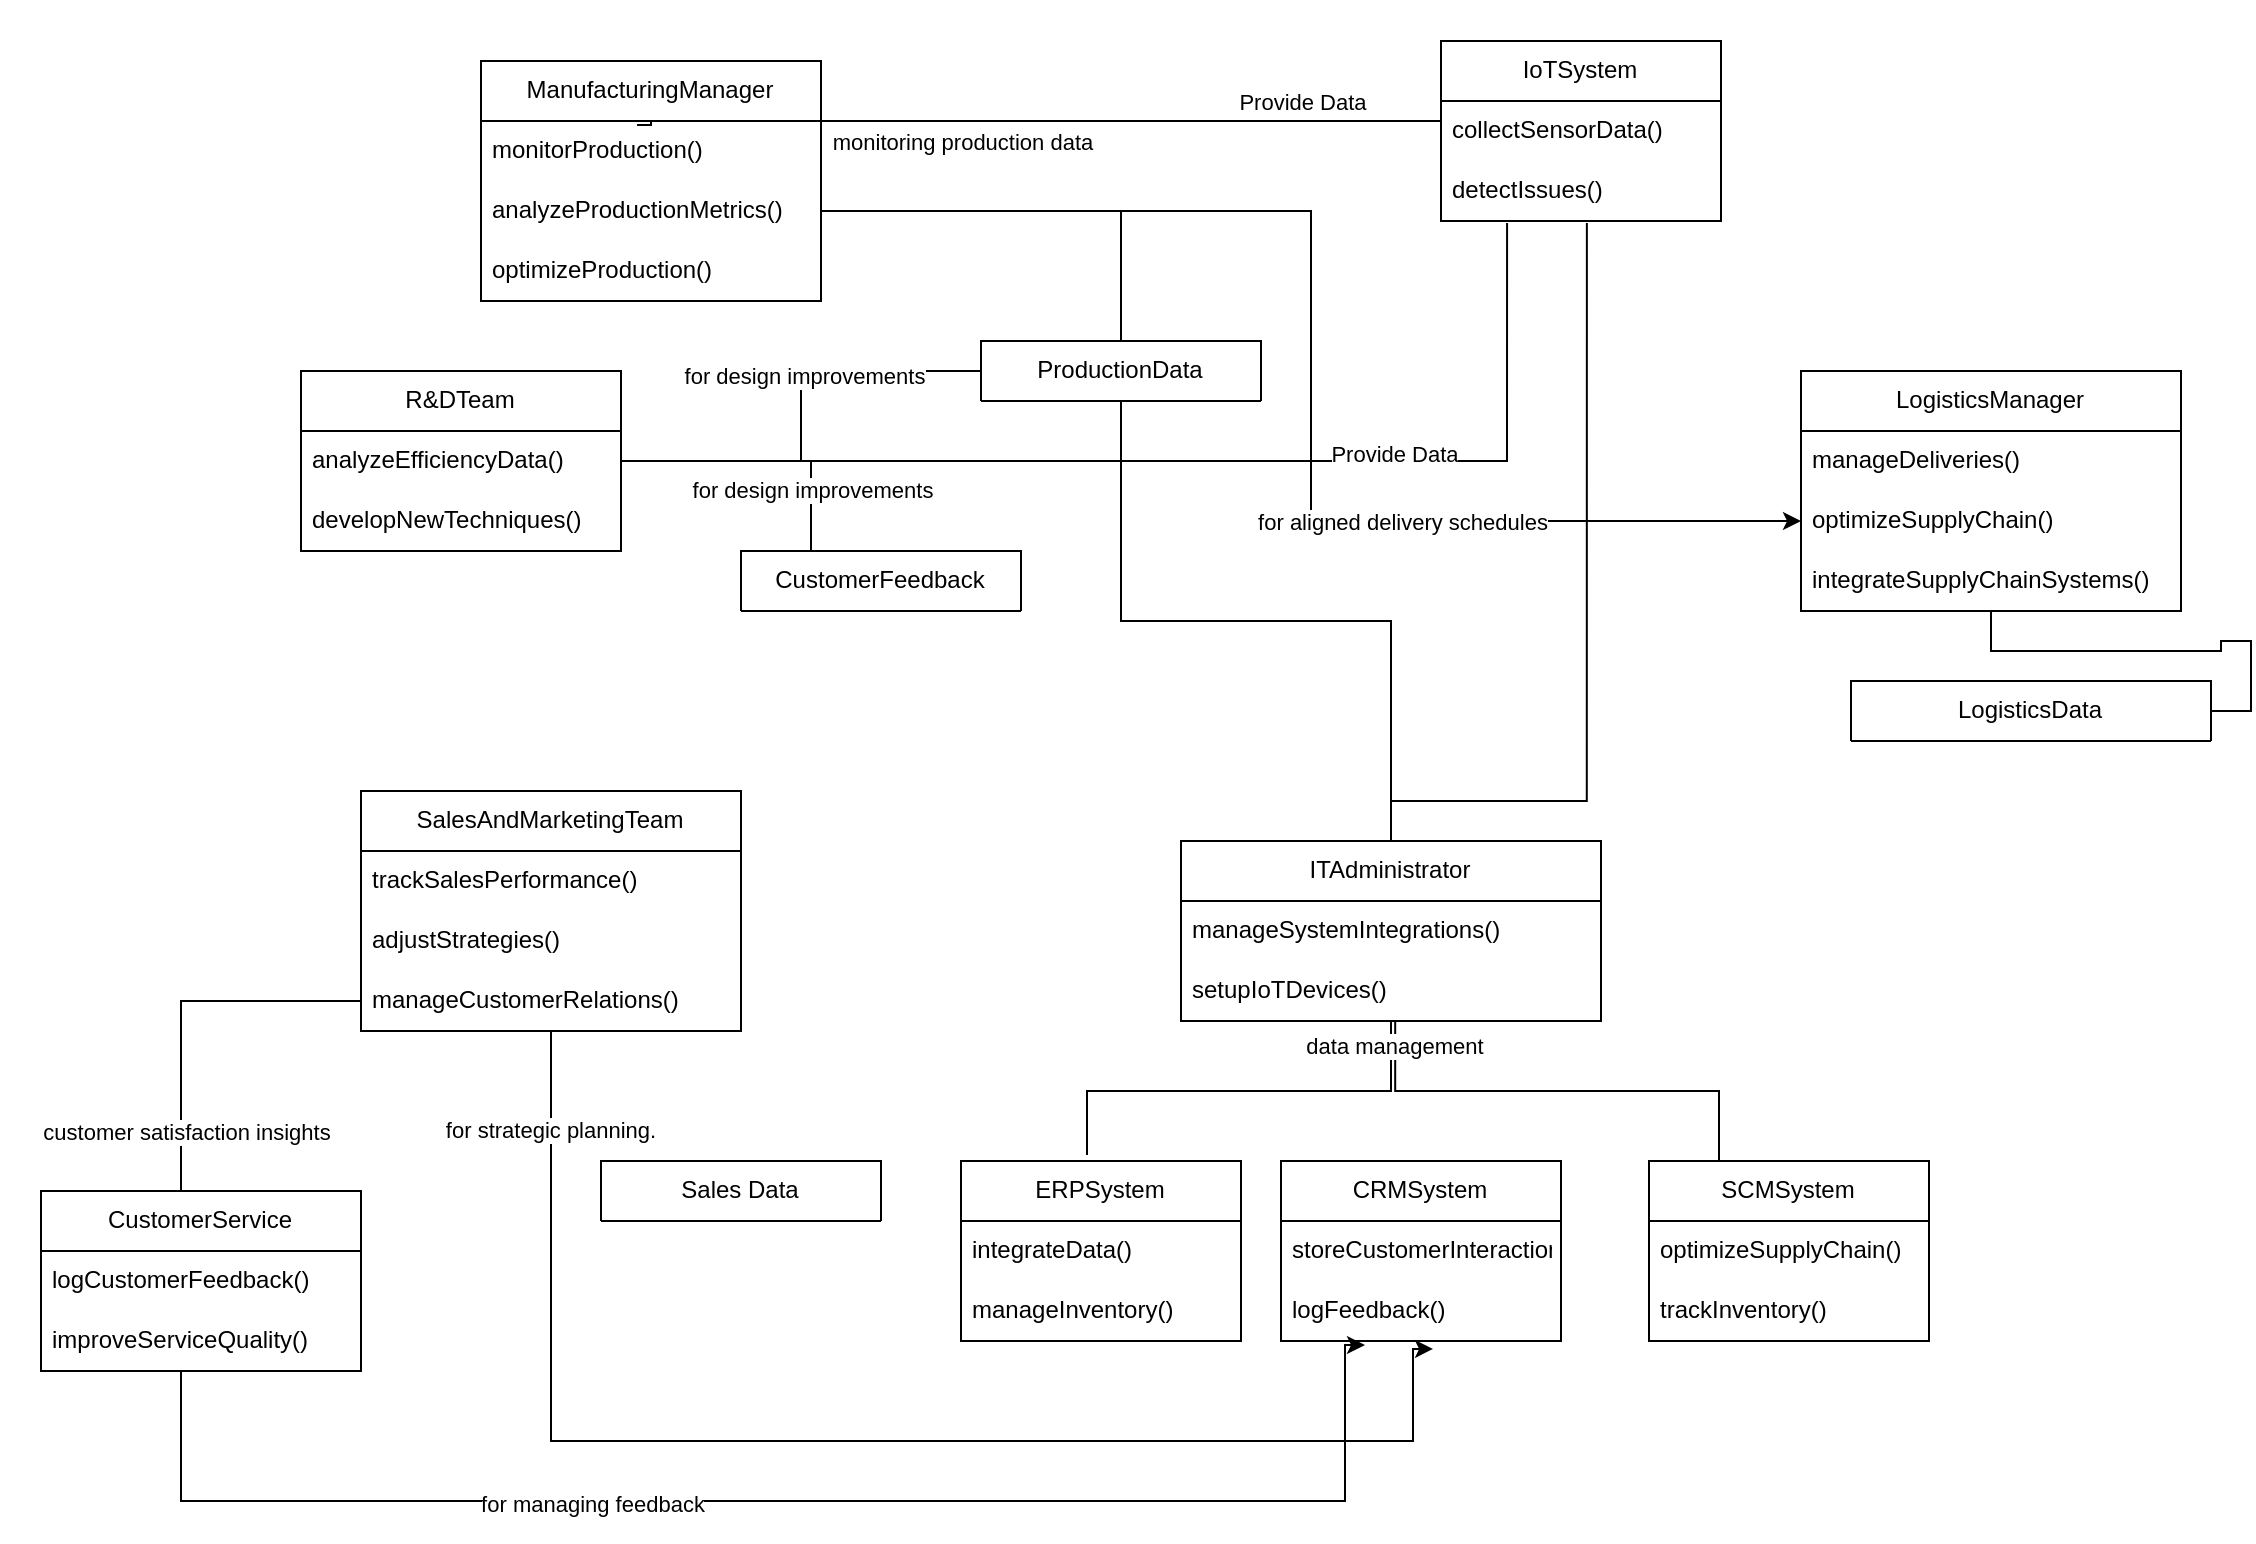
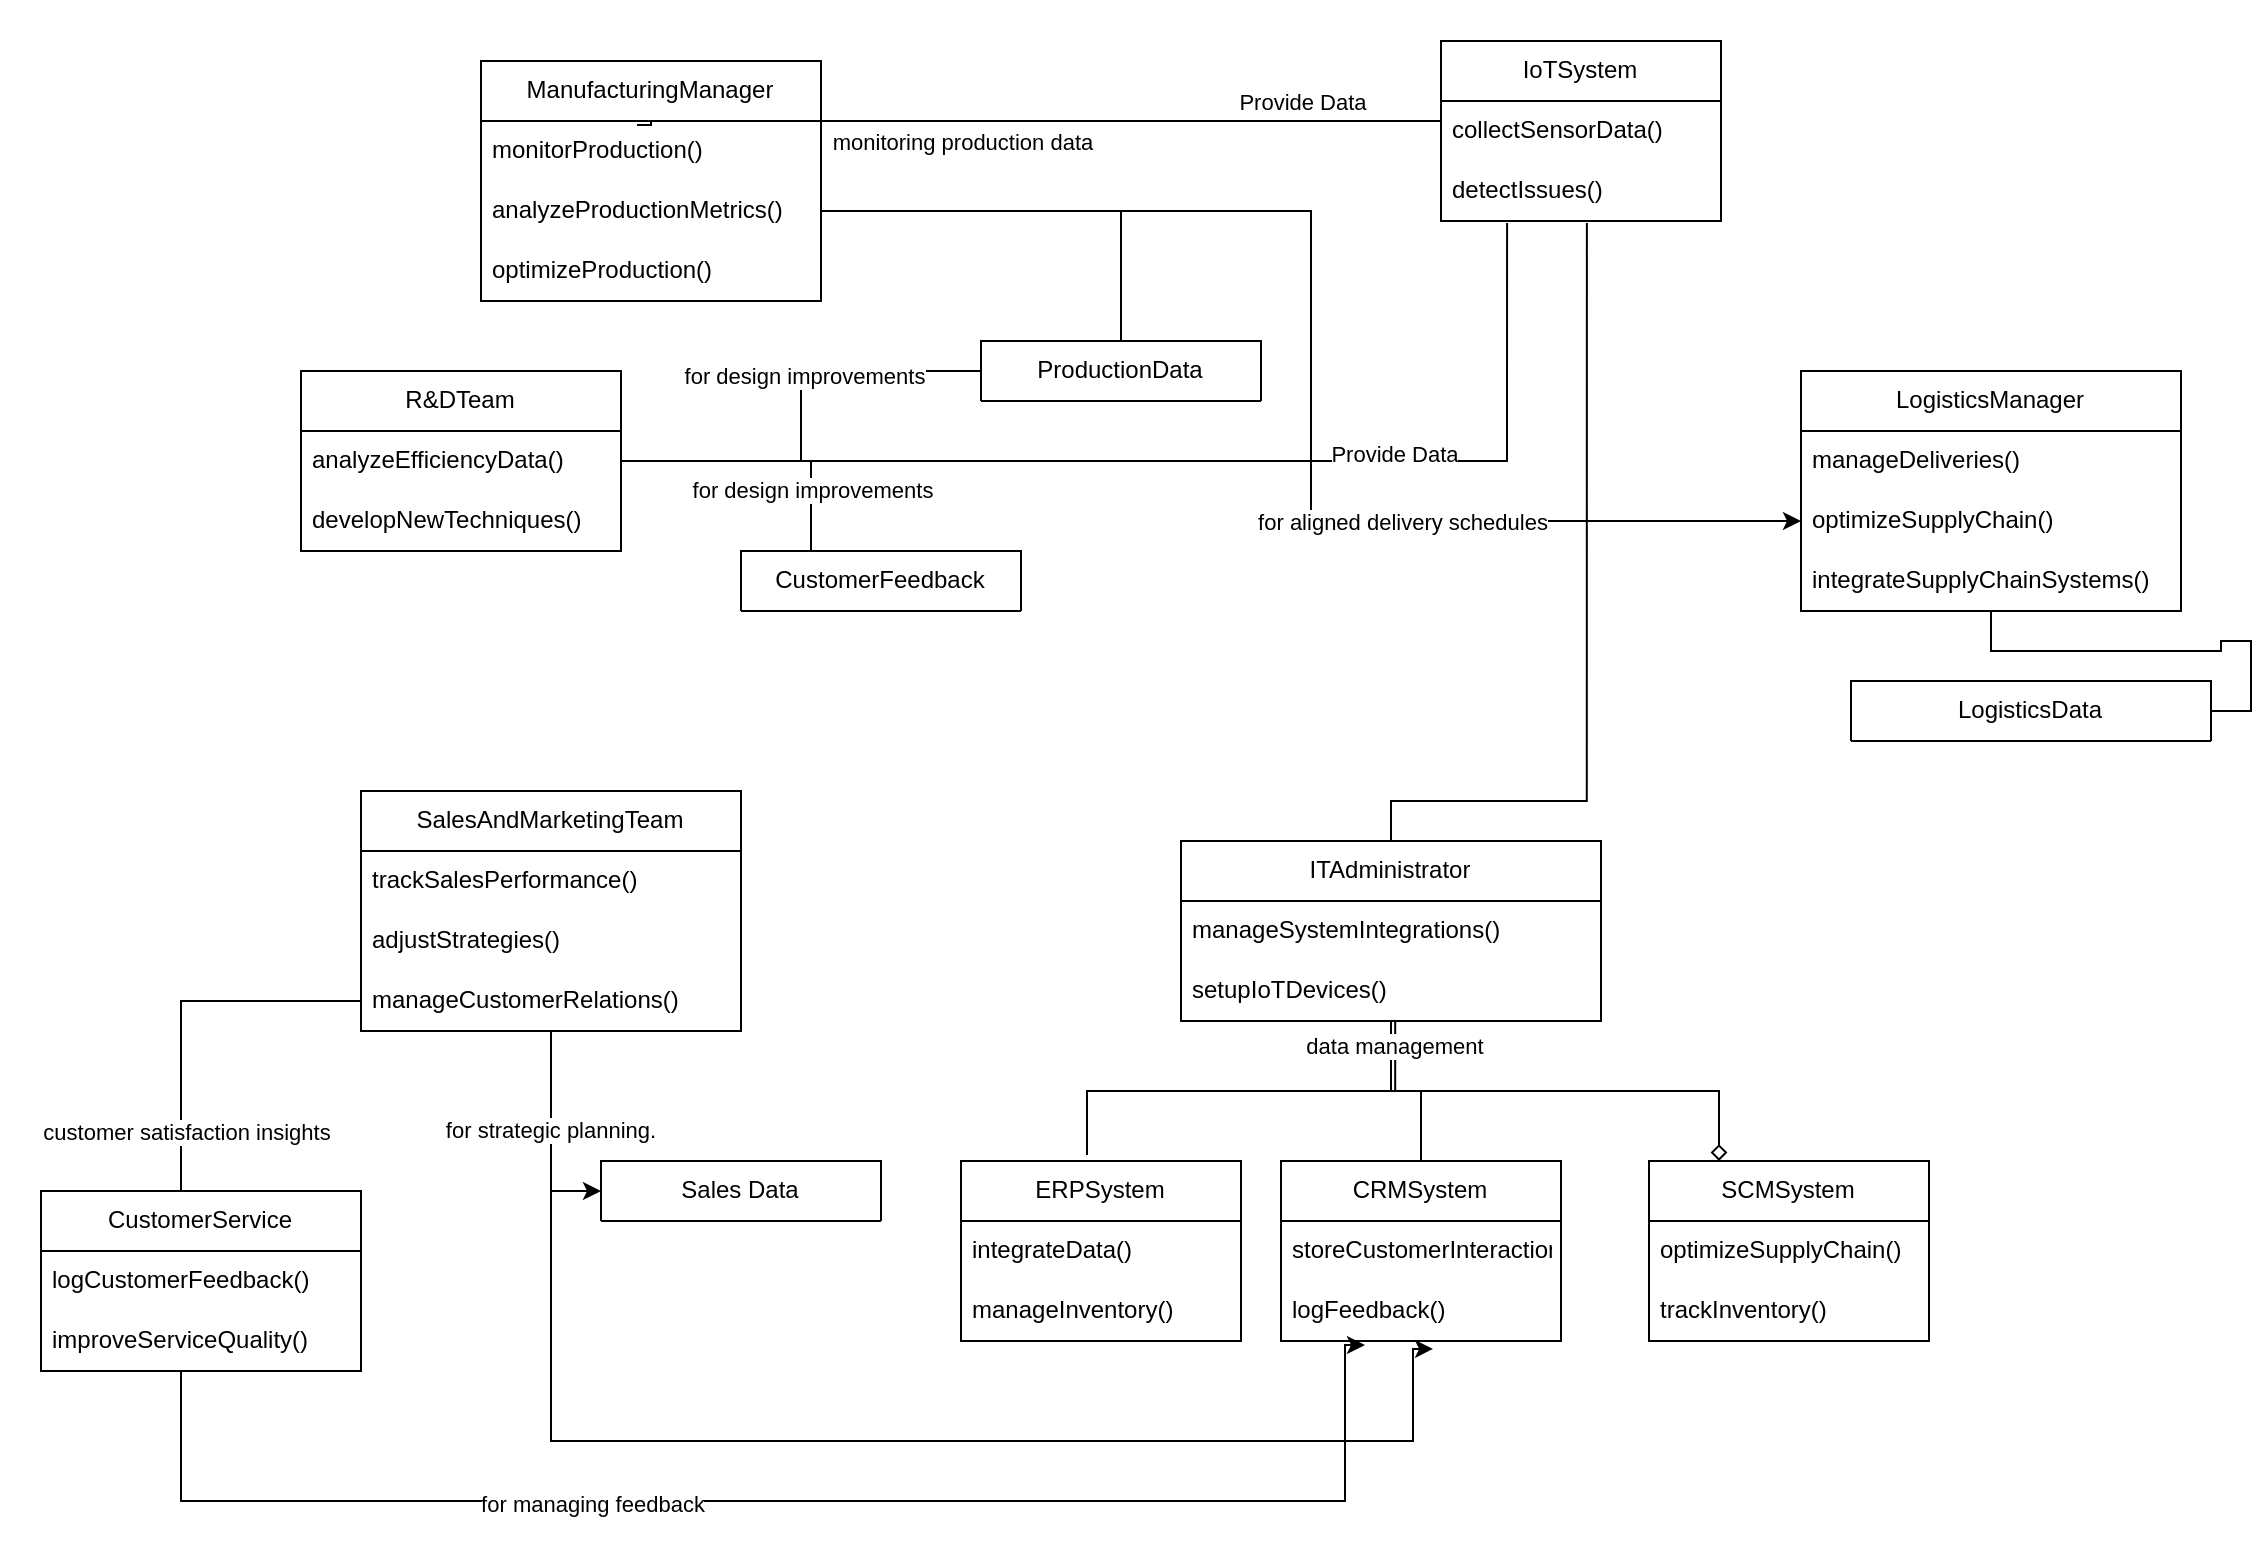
(1237, 621) -> (1421, 1128)
(1719, 1152) -> (1719, 1145)
none -> (571, 1191)
